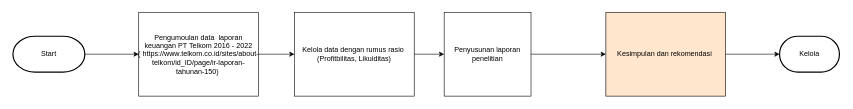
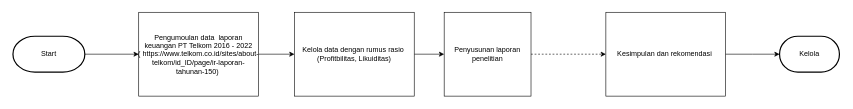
(566, 54) -> (566, 54)
(666, 54) -> (666, 54)
